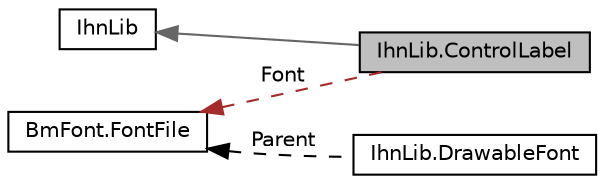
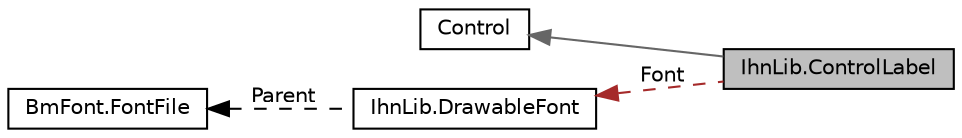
(108, 29) -> (475, 29)
(302, 90) -> (671, 87)
